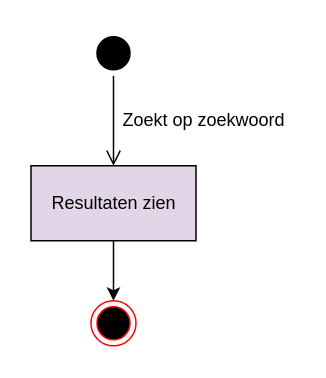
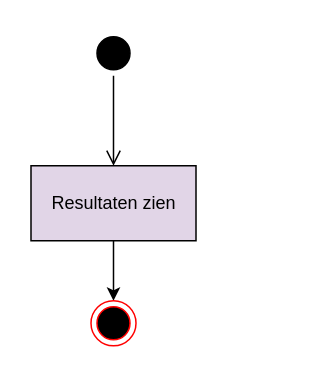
(203, 121) -> none
